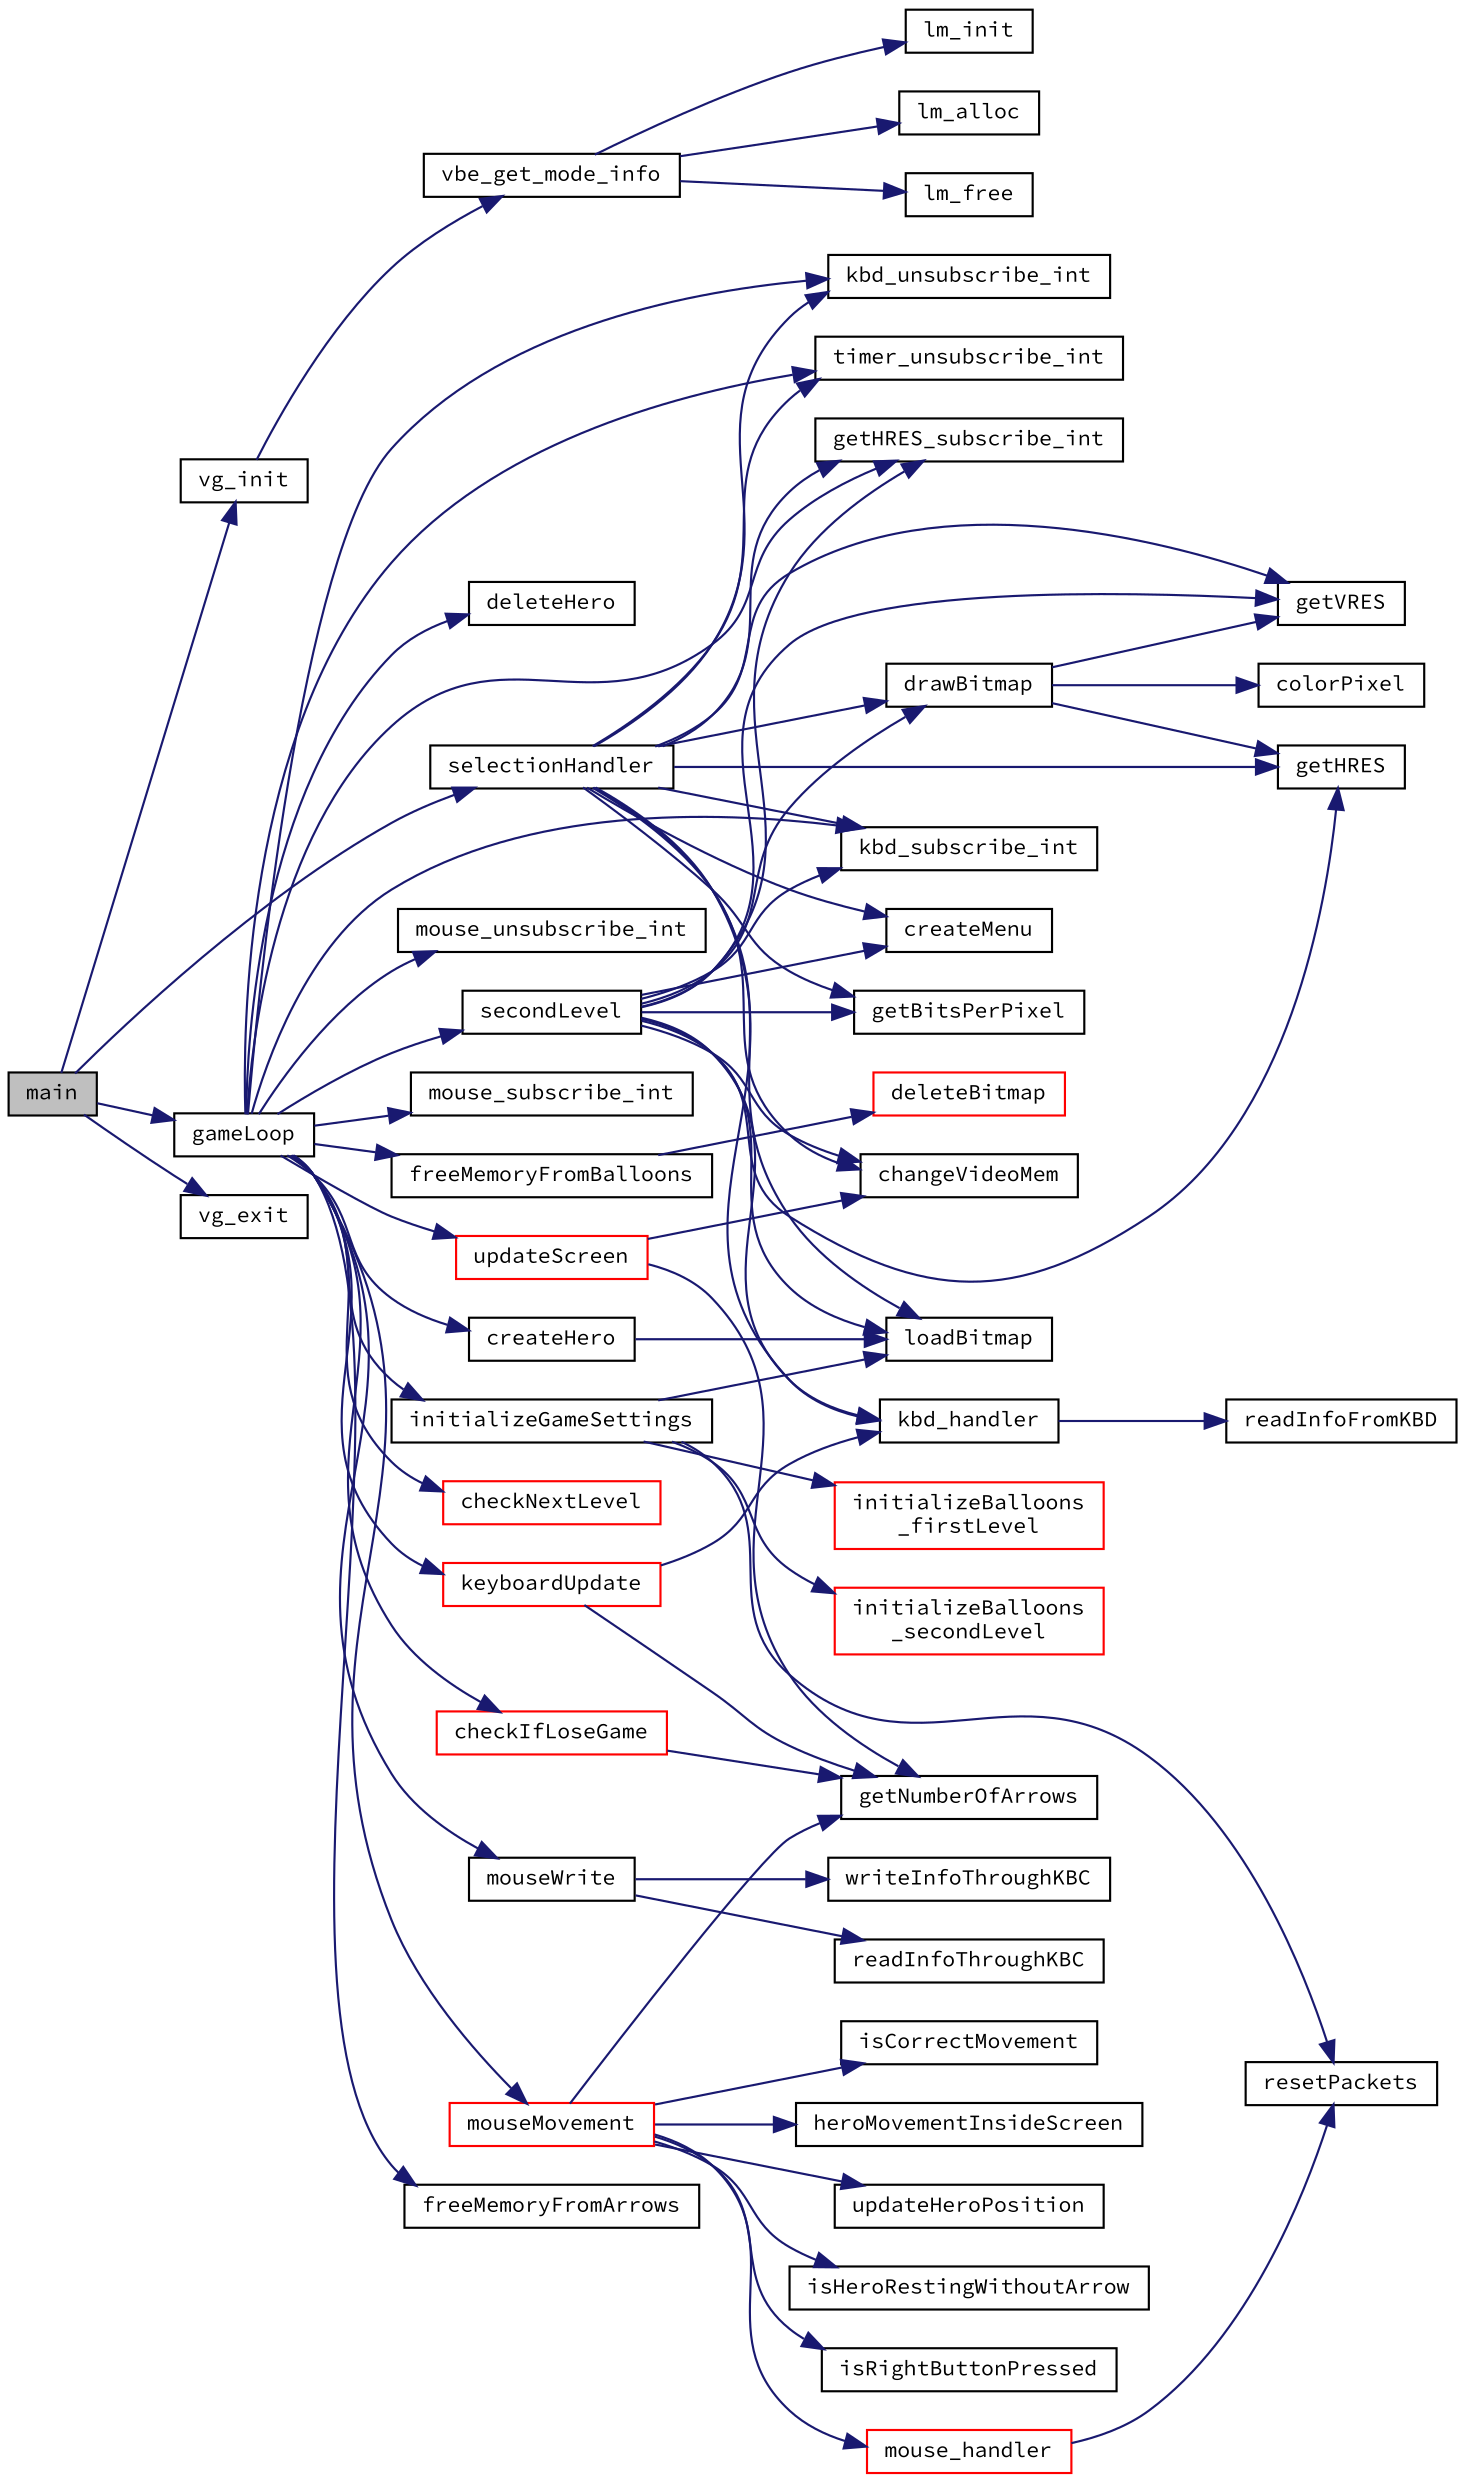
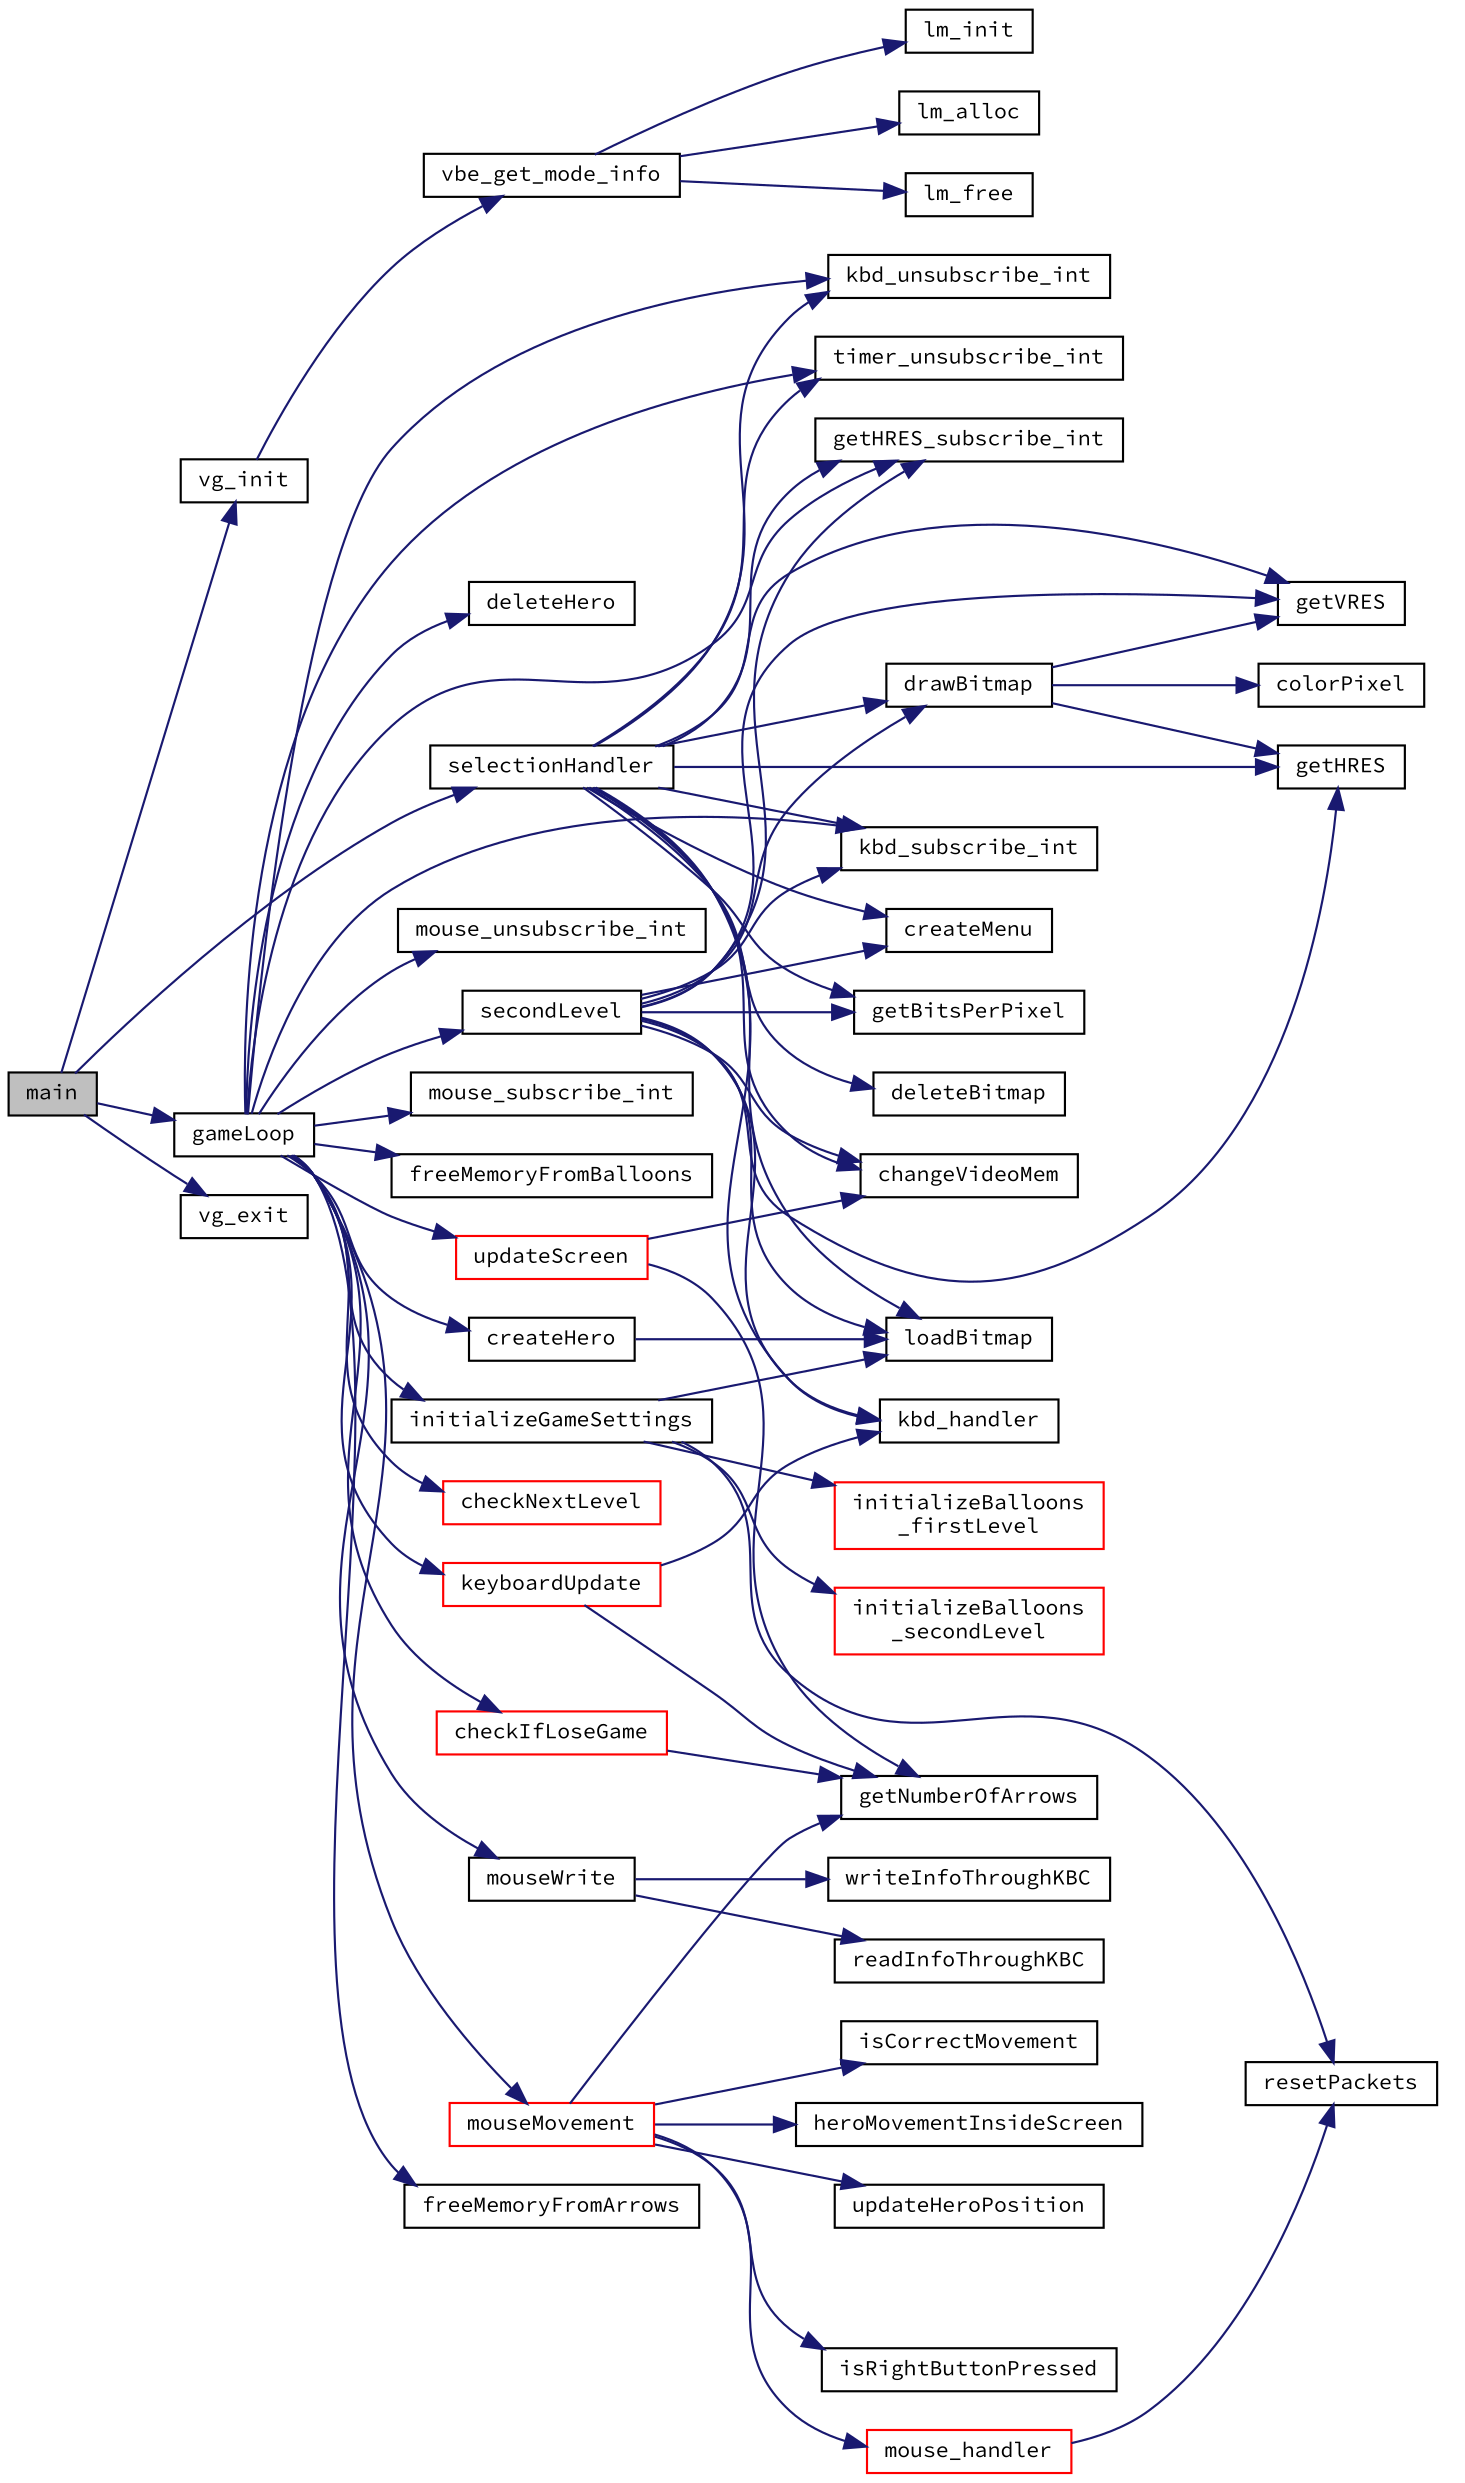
(969, 1094) -> (969, 1094)
(721, 1143) -> (767, 1028)
(1341, 1421) -> none
(969, 2288) -> none
